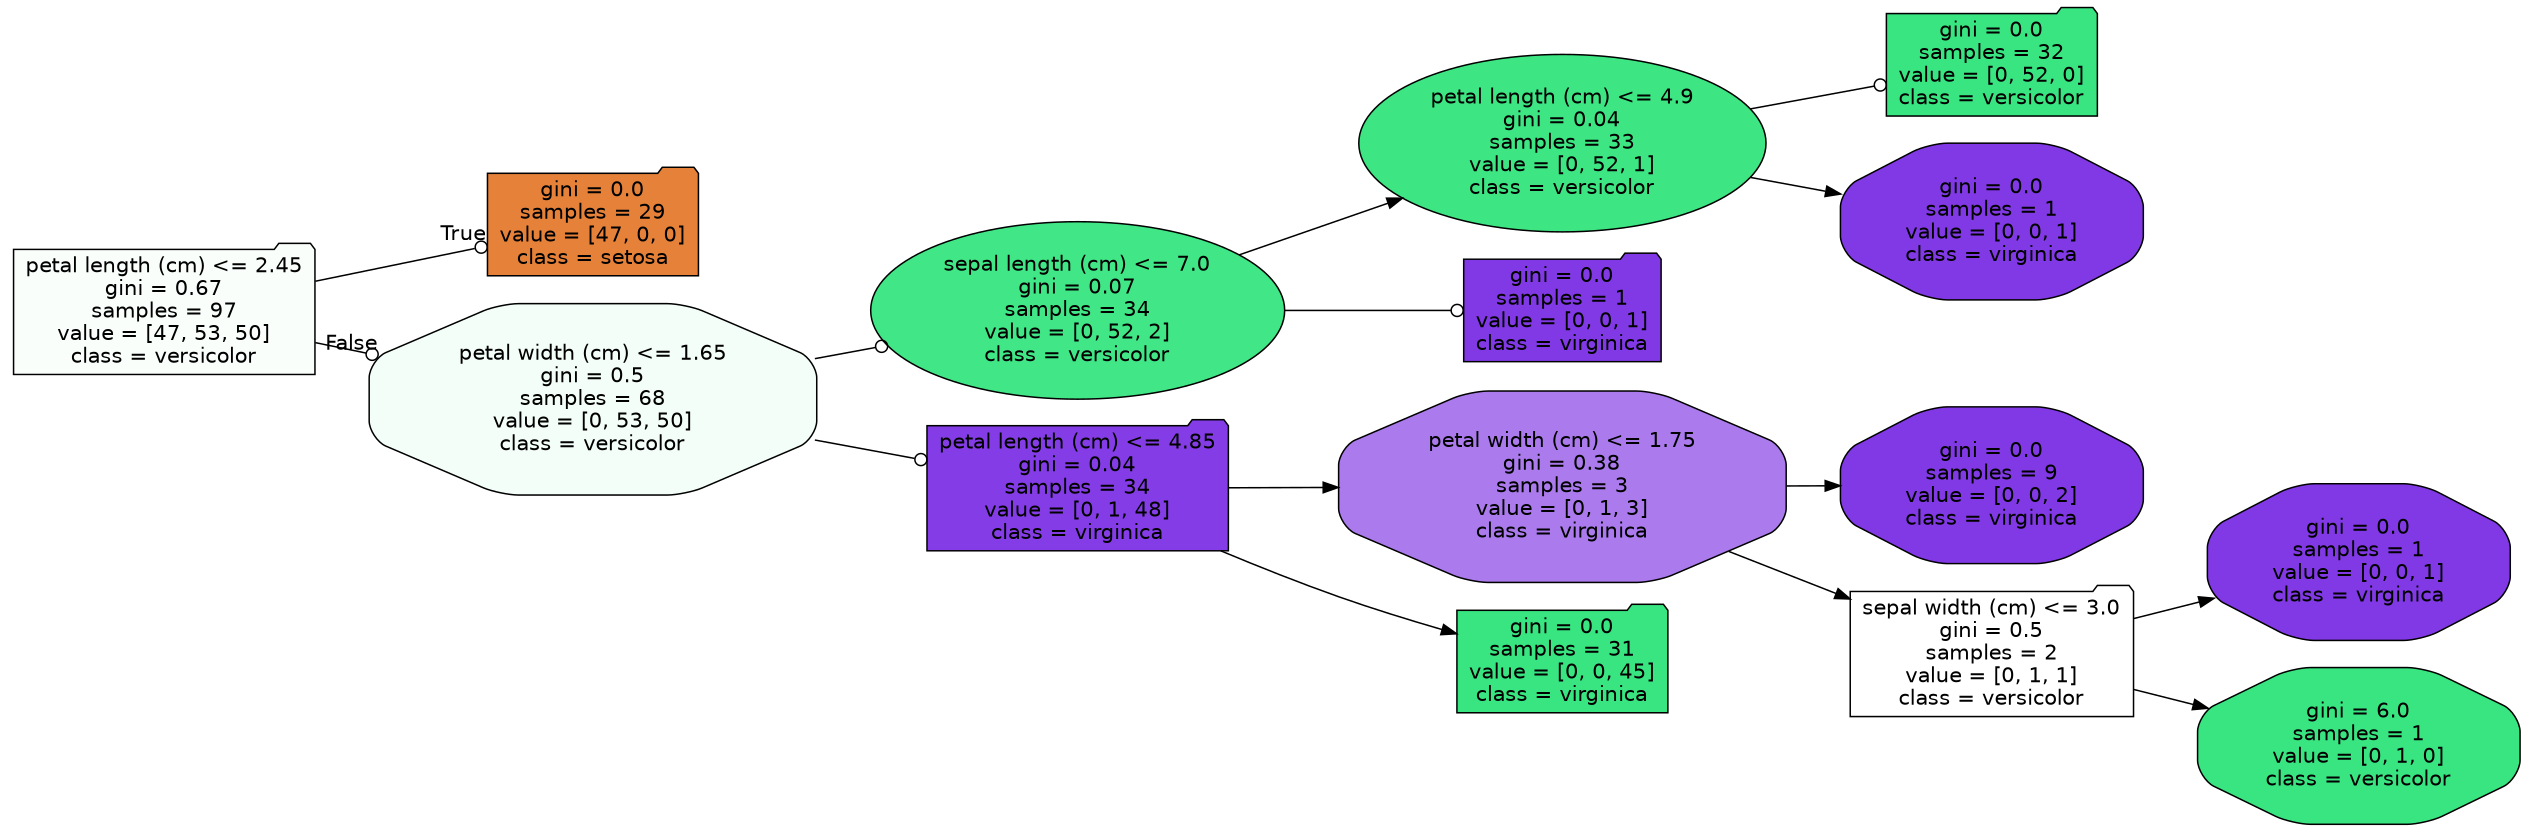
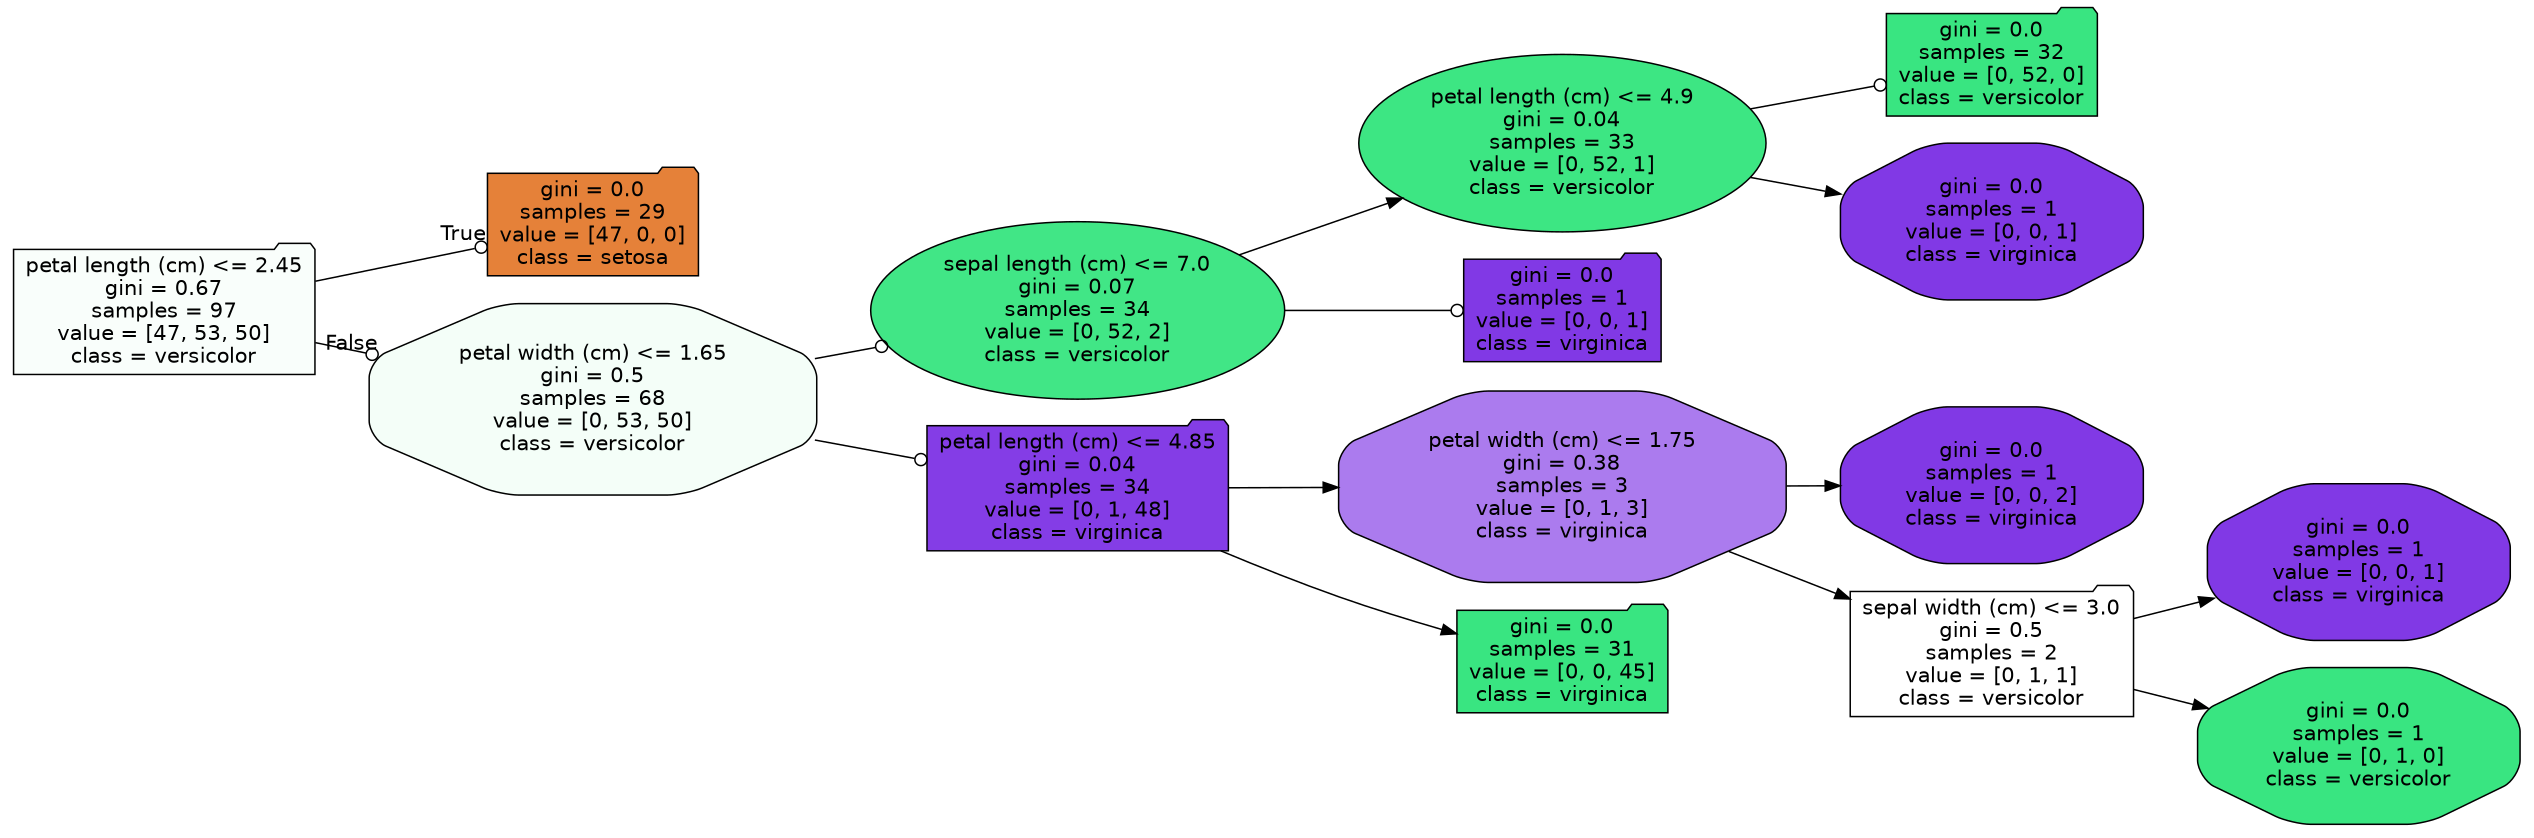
(1992, 485) -> (1992, 485)
(2359, 746) -> (2359, 746)
